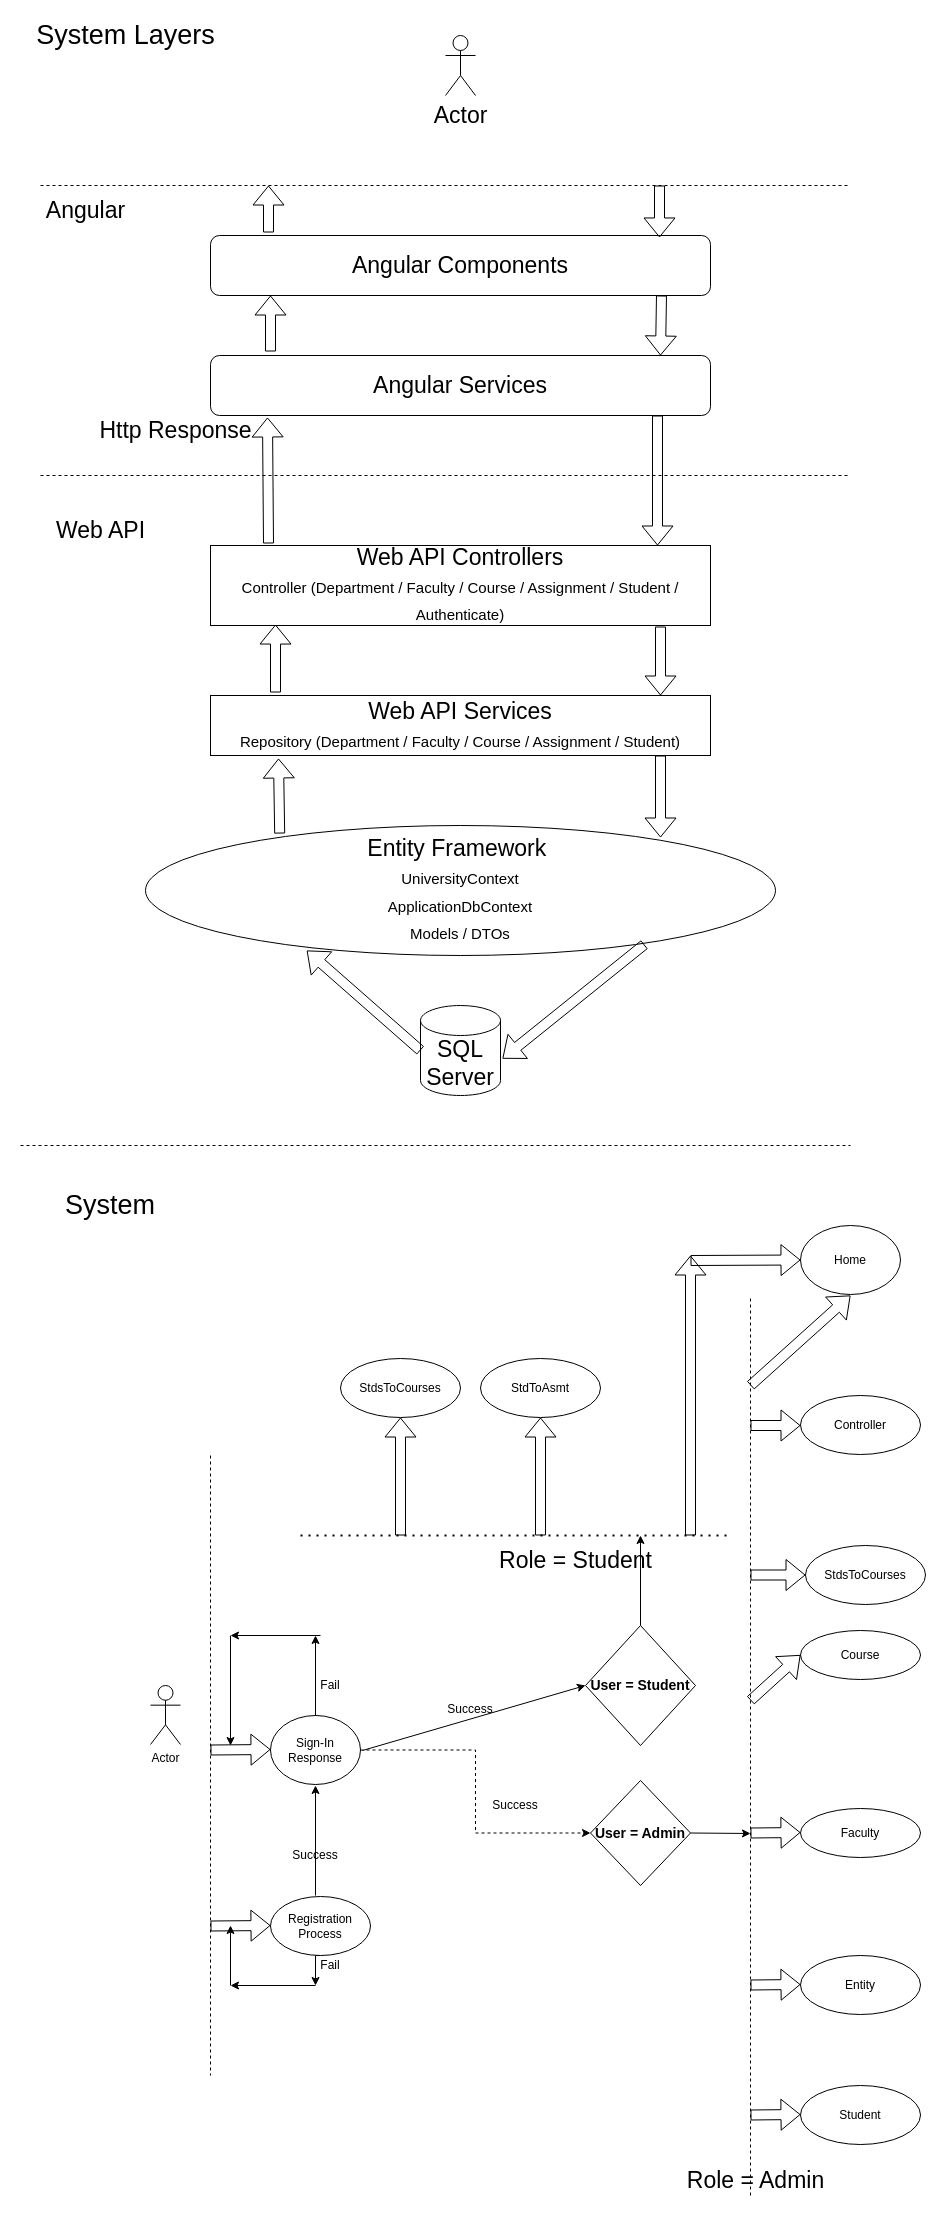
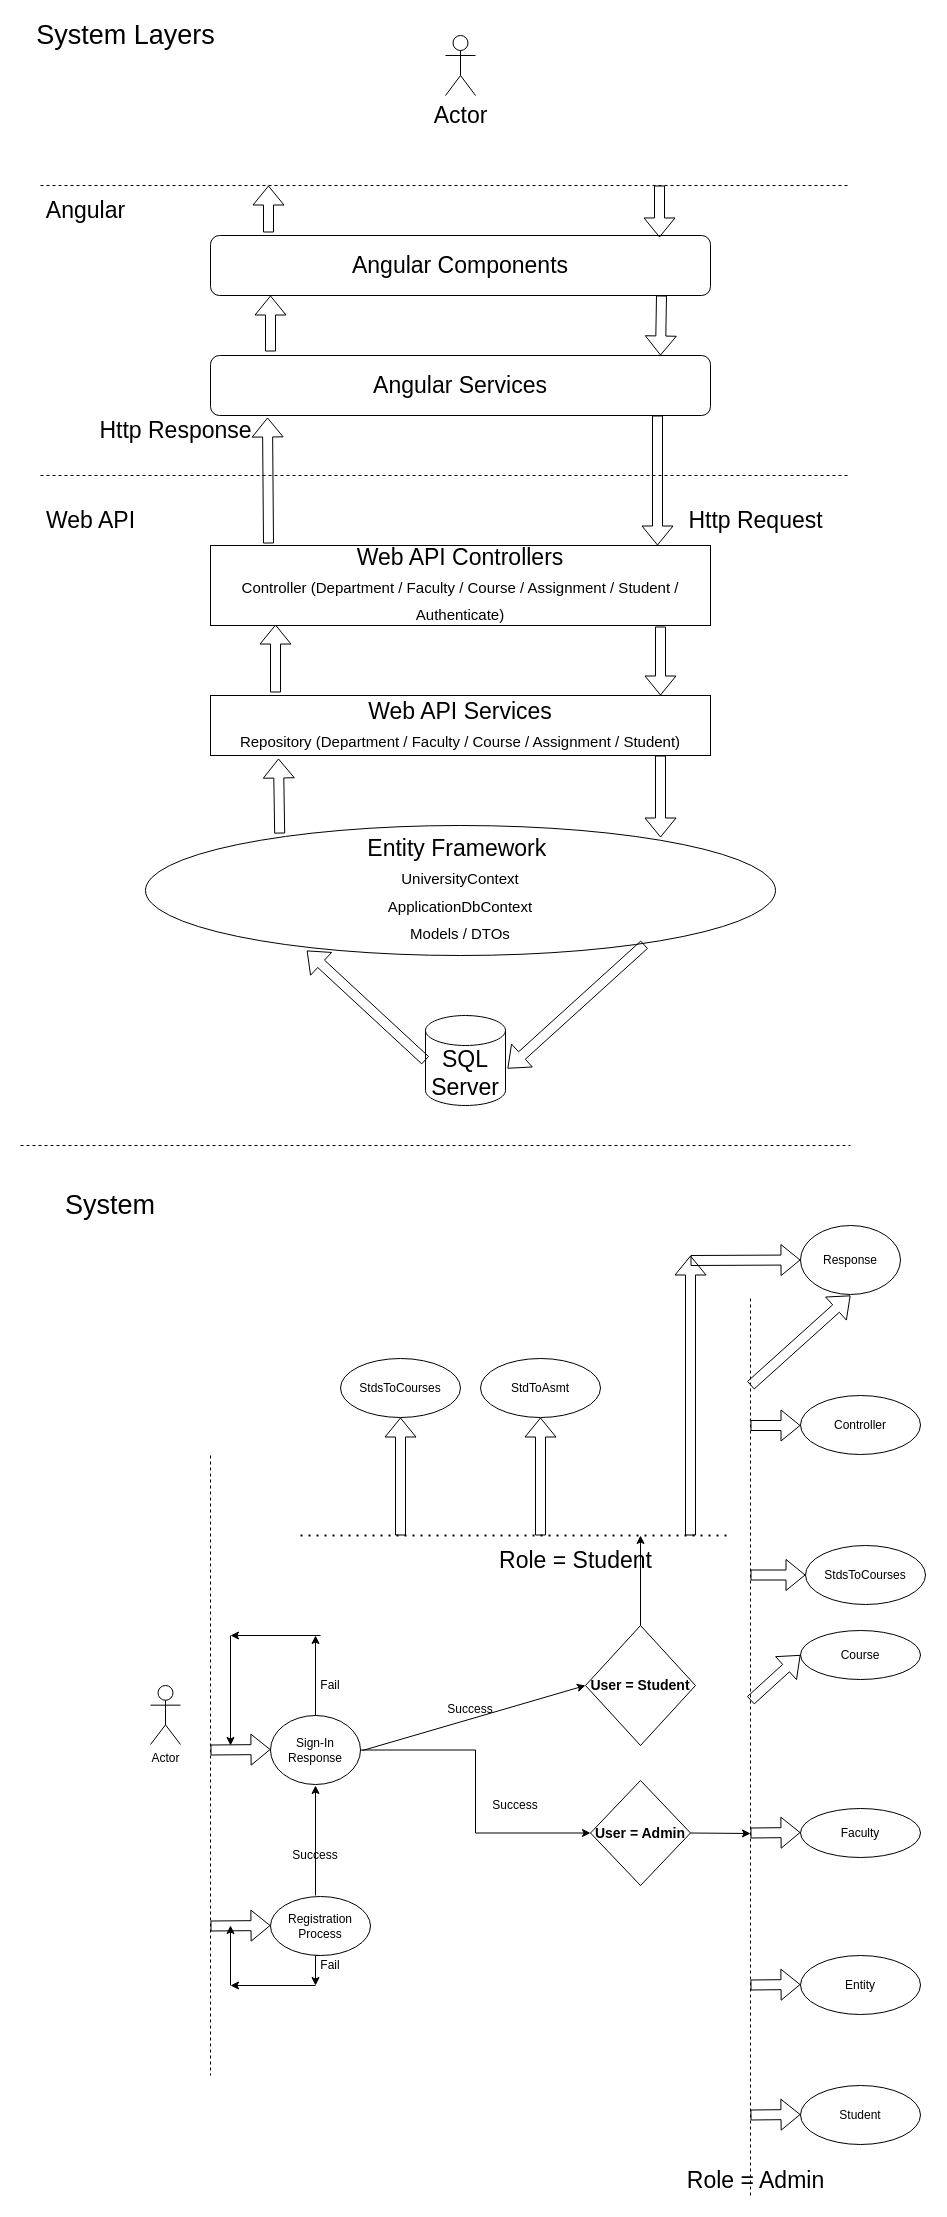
none -> (756, 521)
(101, 531) -> (91, 521)
(461, 1051) -> (466, 1061)
(851, 1261) -> (851, 1261)
(476, 1791) -> (476, 1791)
